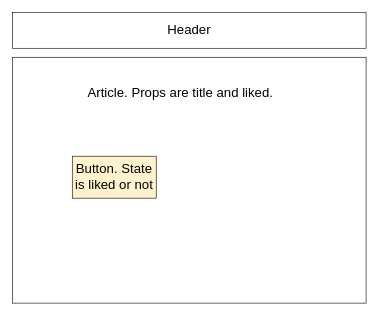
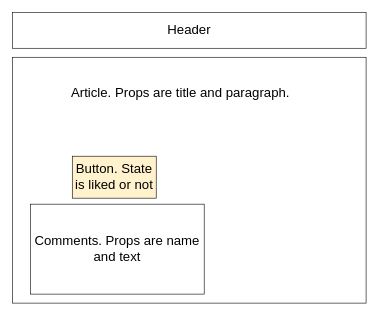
(181, 93) -> (181, 93)
none -> (117, 249)
